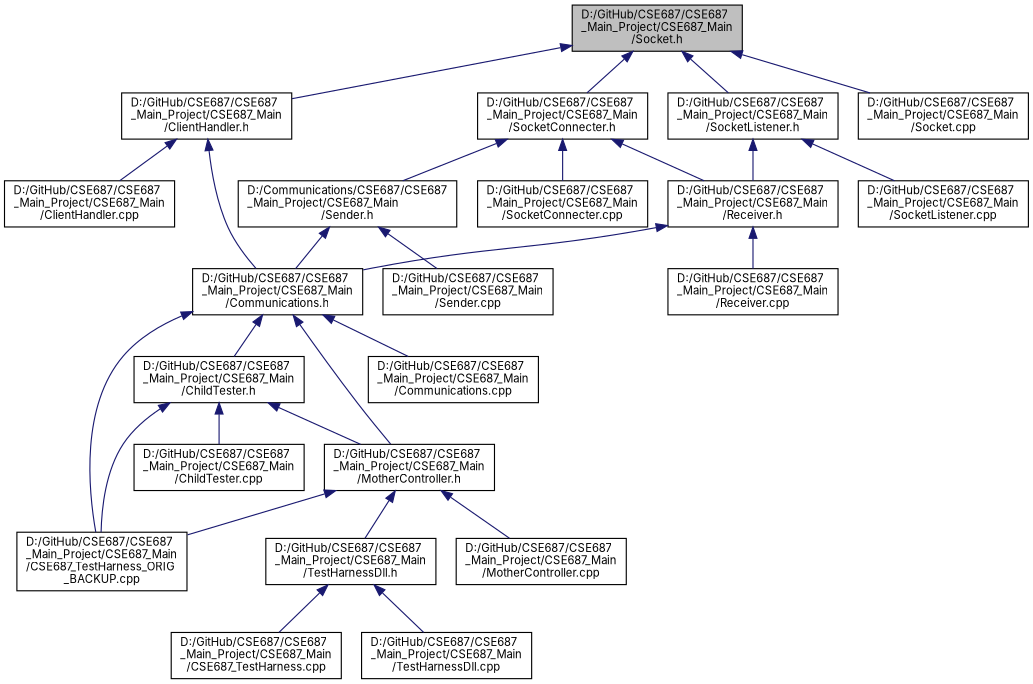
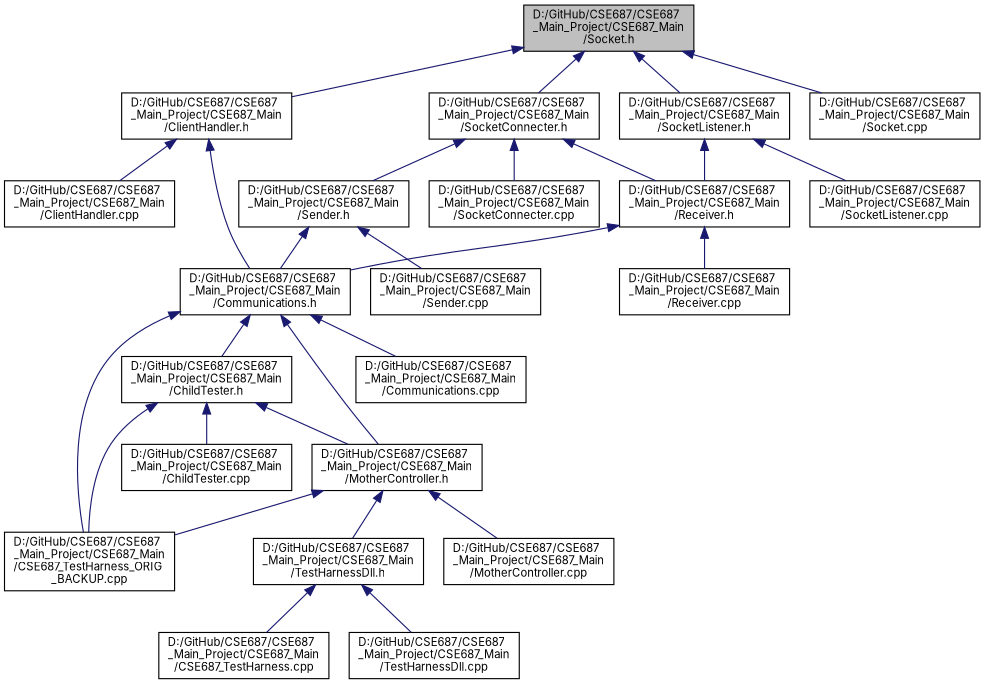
(347, 204) -> (324, 204)
